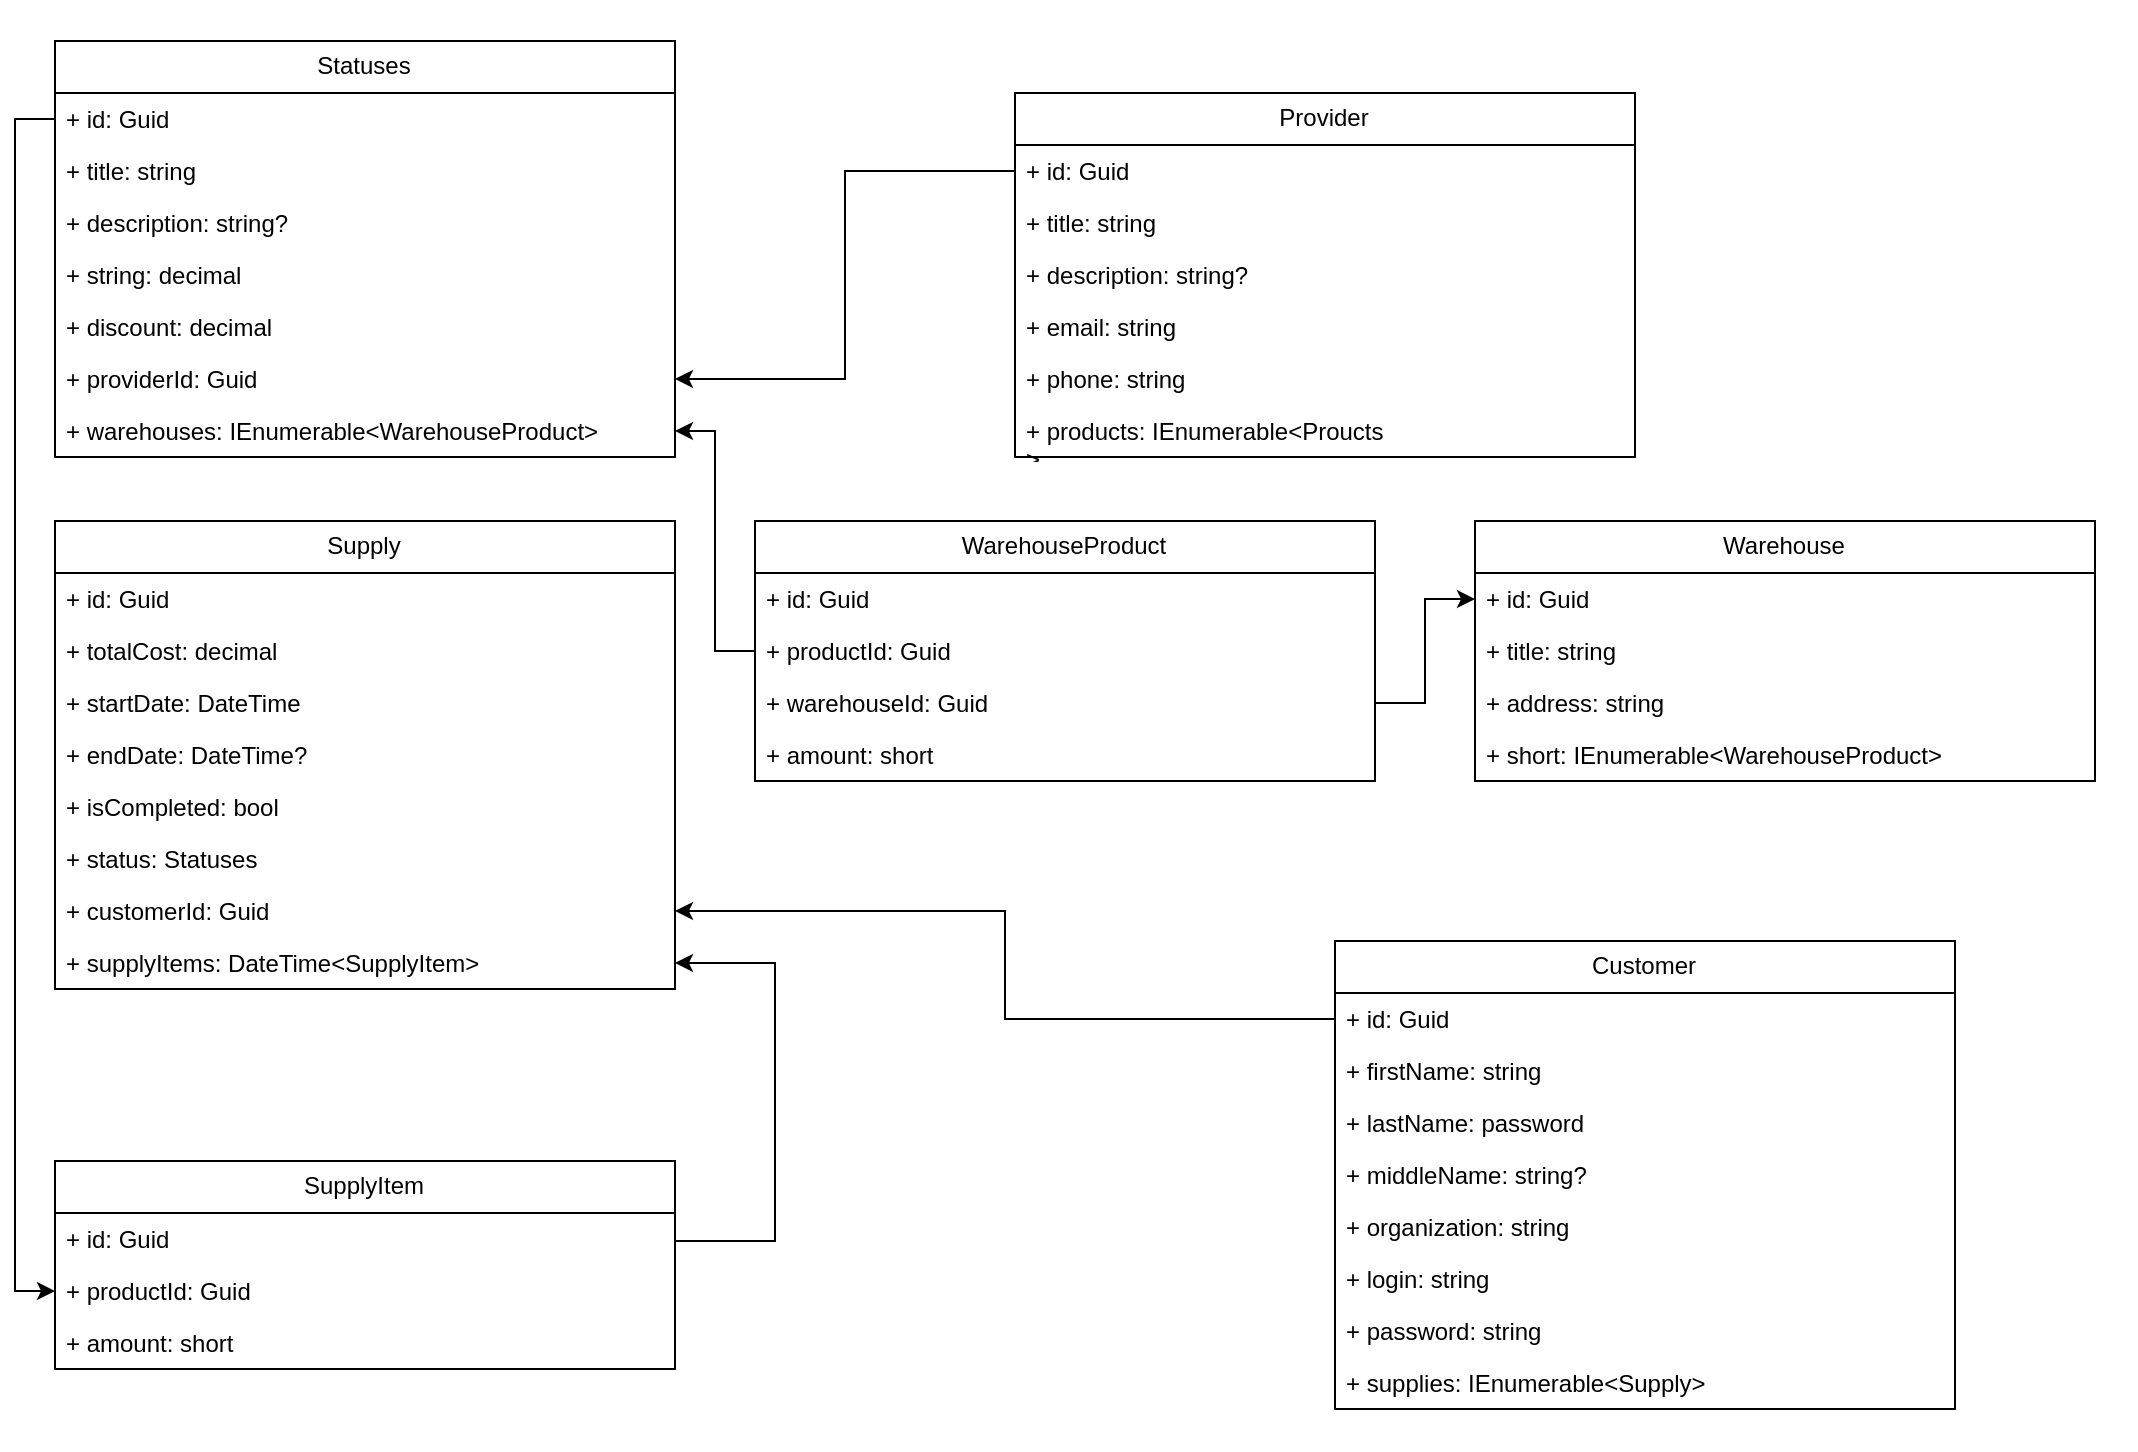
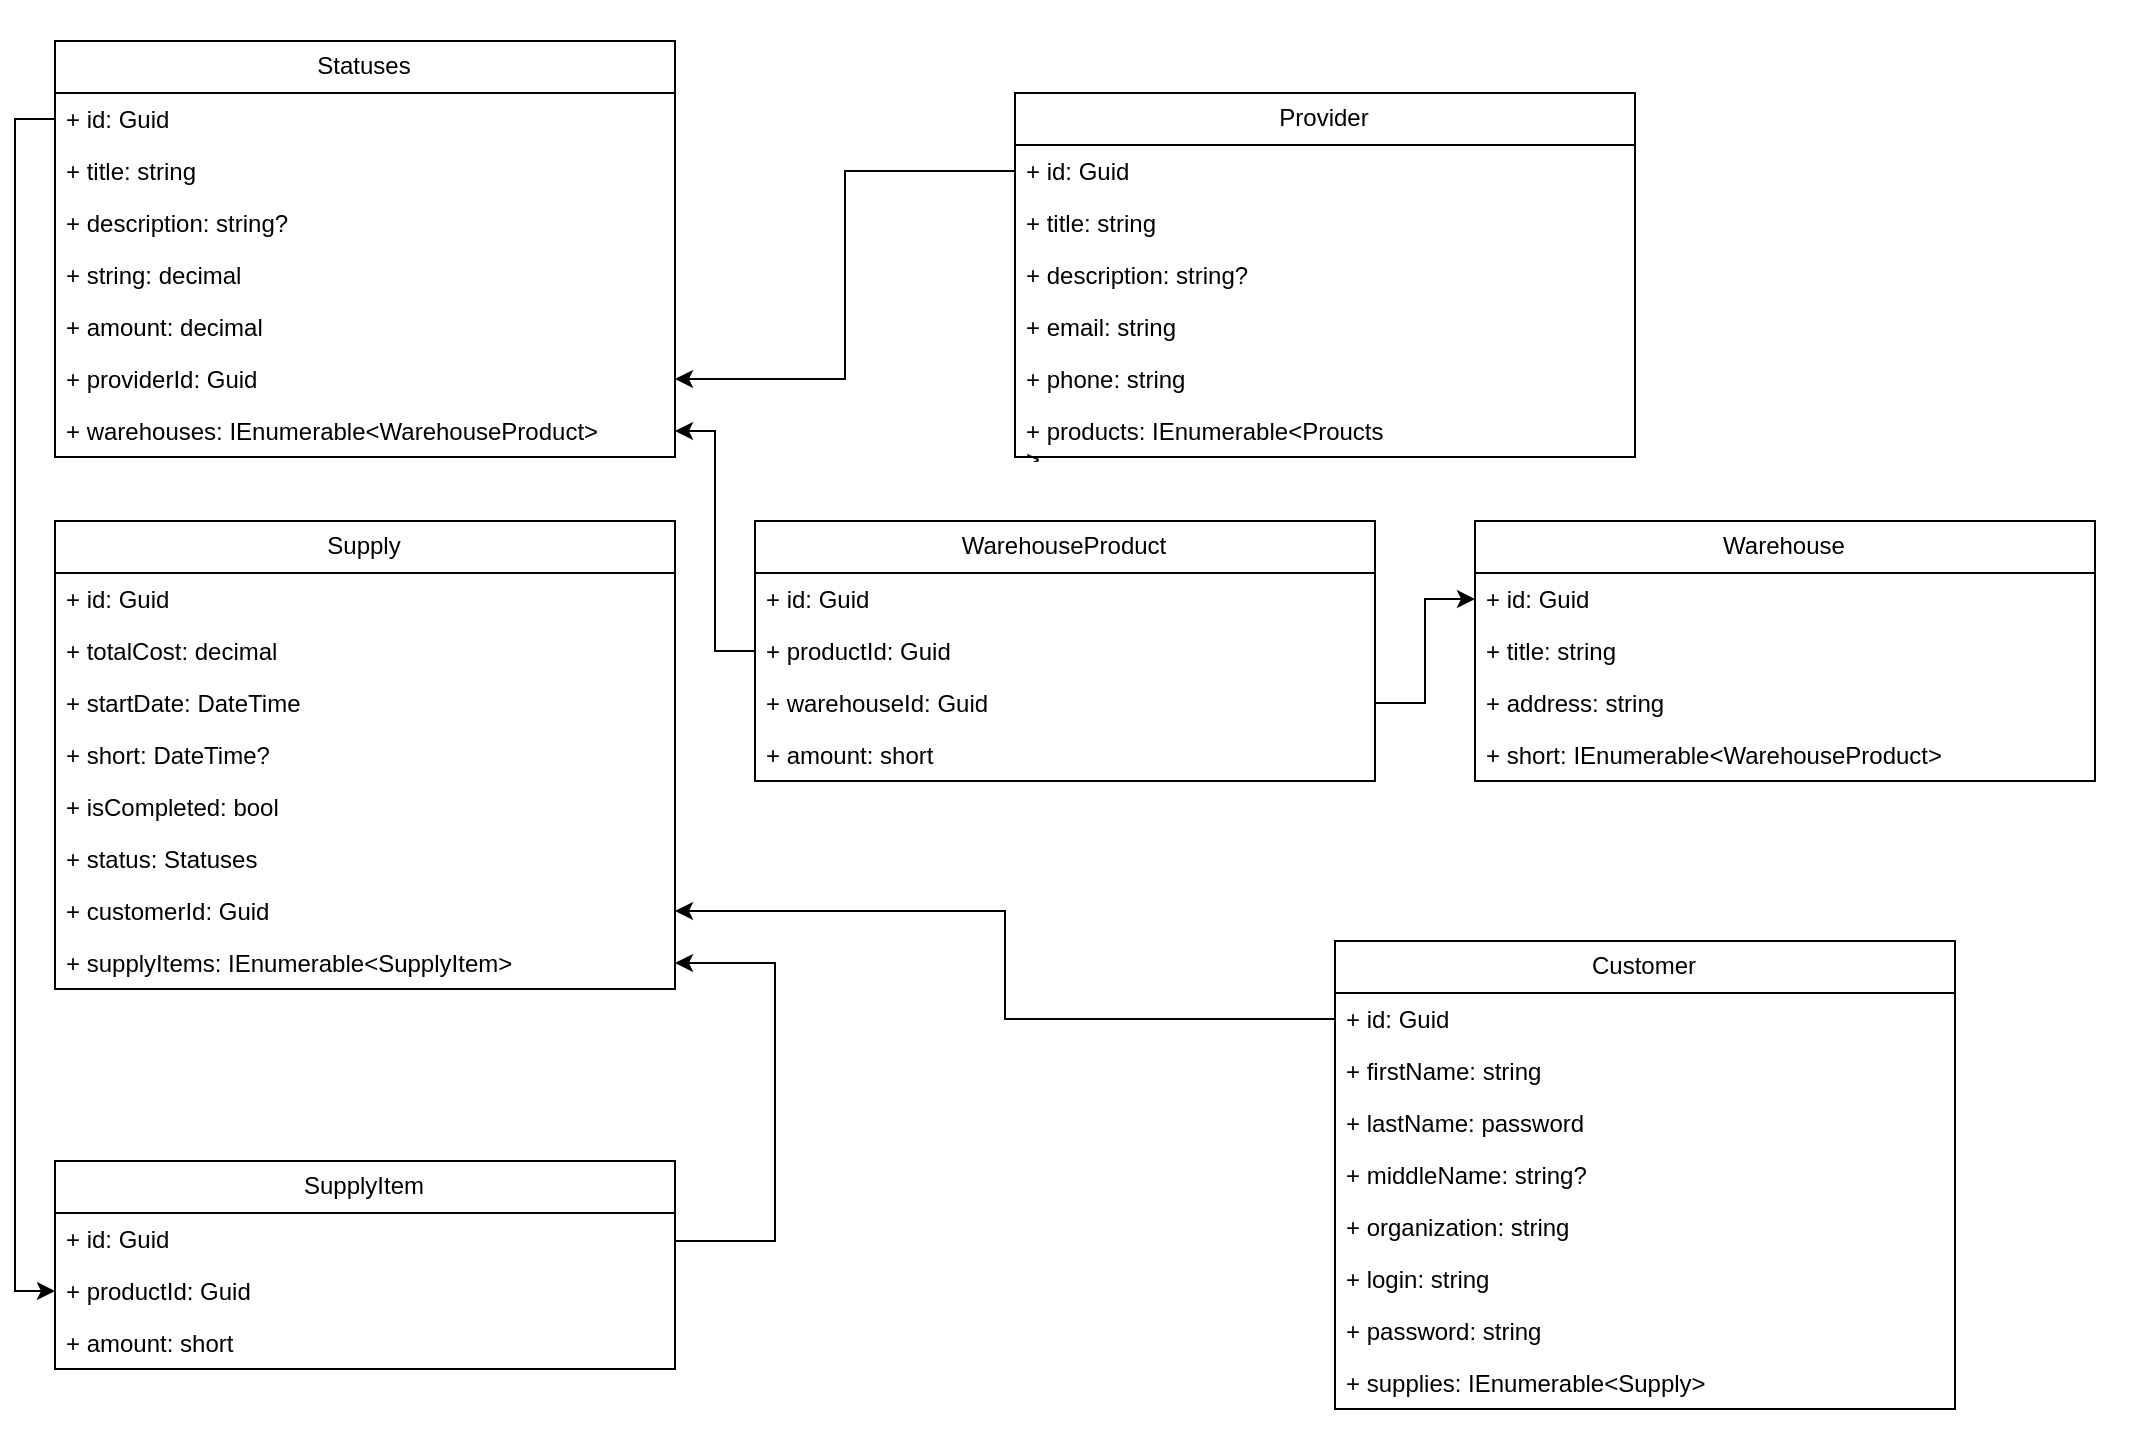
(176, 329) -> (166, 329)
(189, 757) -> (175, 757)
(283, 965) -> (304, 965)
